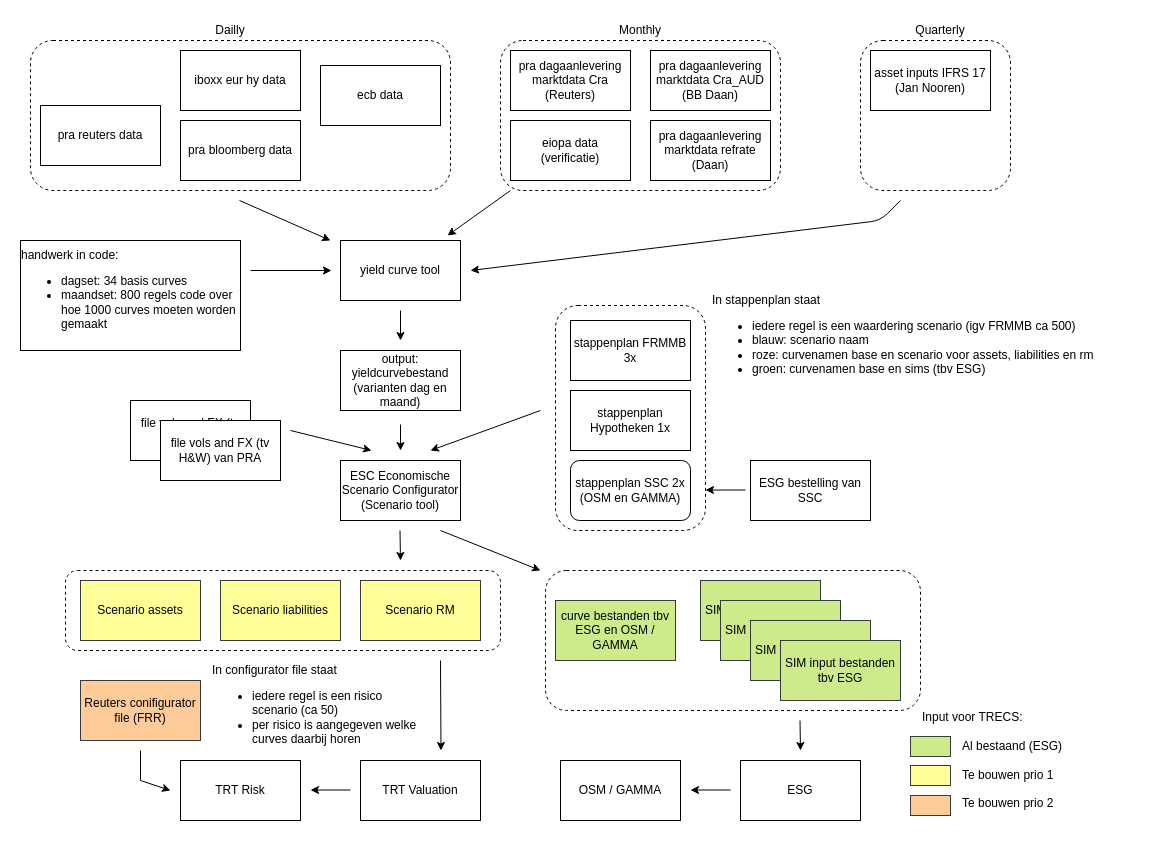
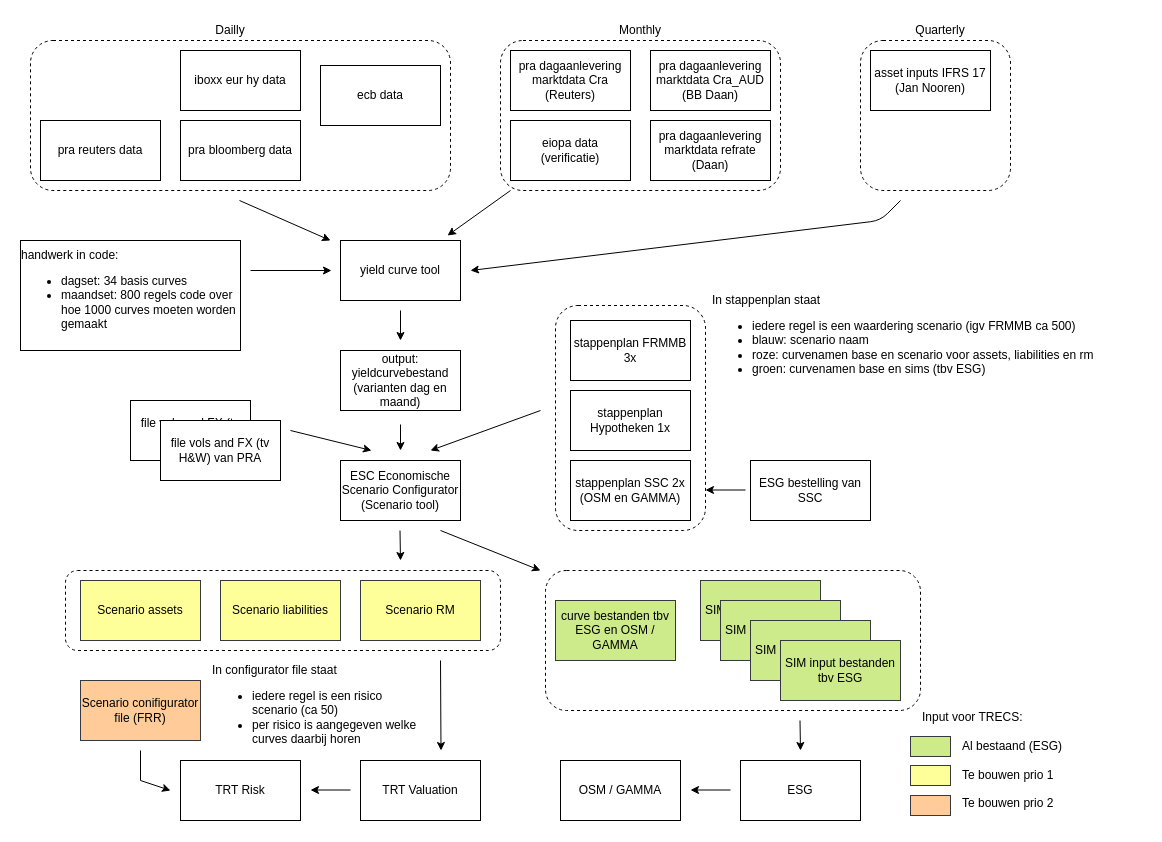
(101, 136) -> (101, 151)
(631, 491) -> (631, 491)
(141, 711) -> (141, 711)
